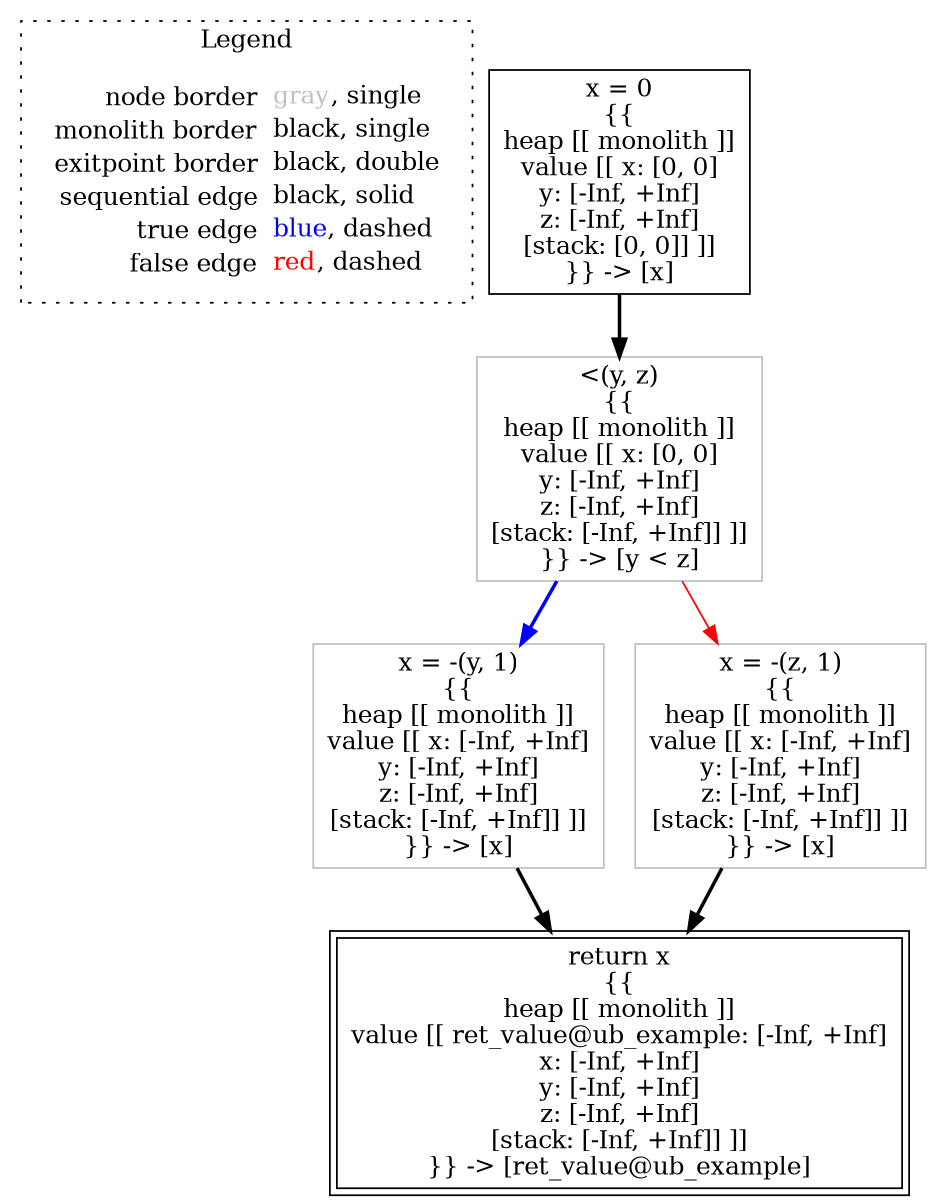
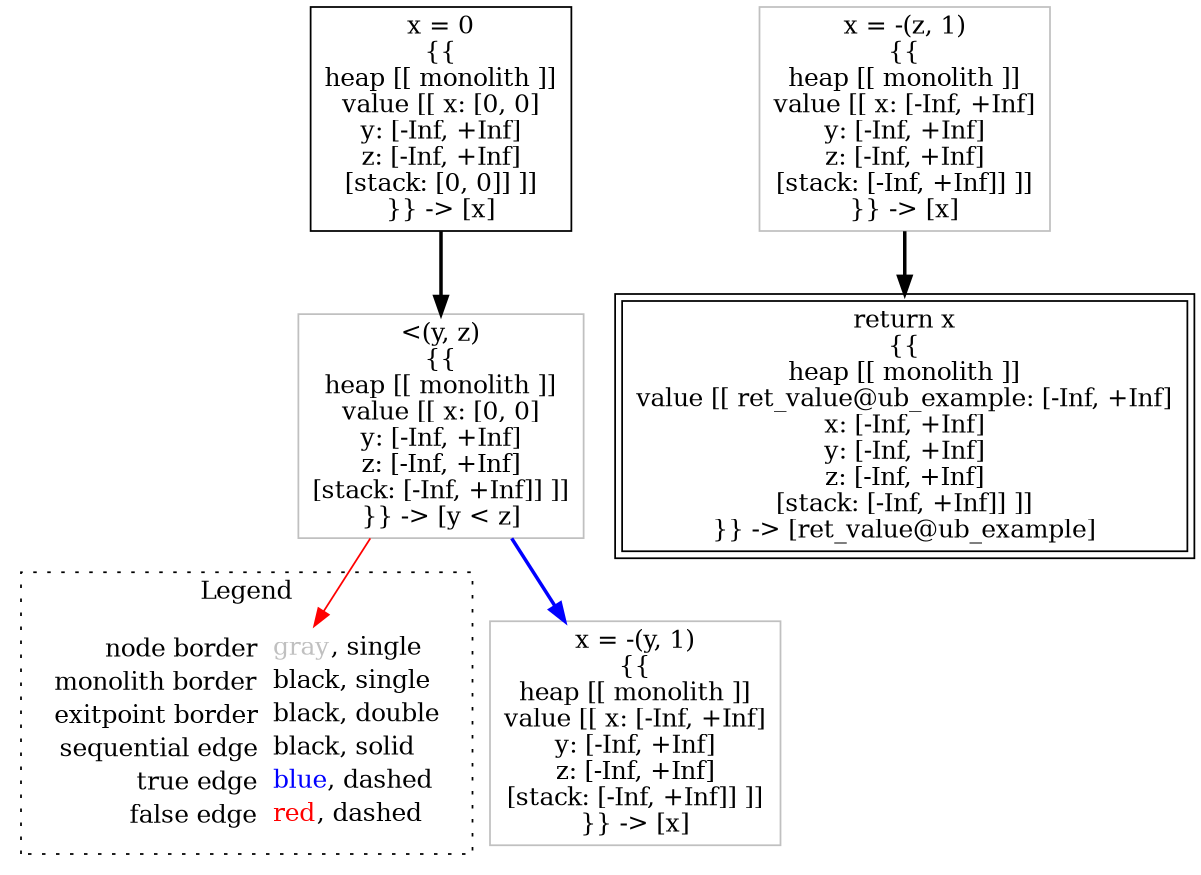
(696, 605) -> (341, 584)
(530, 892) -> none
